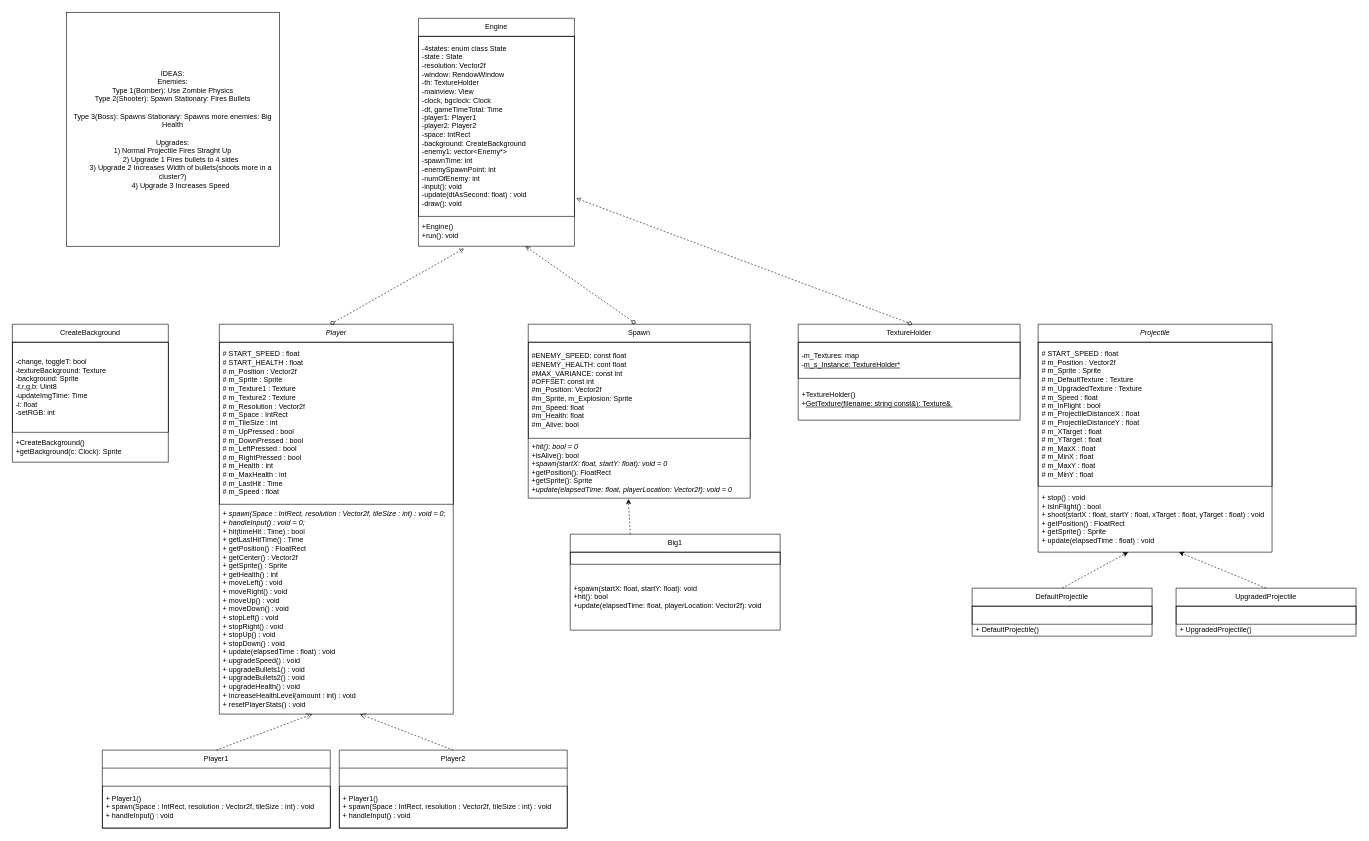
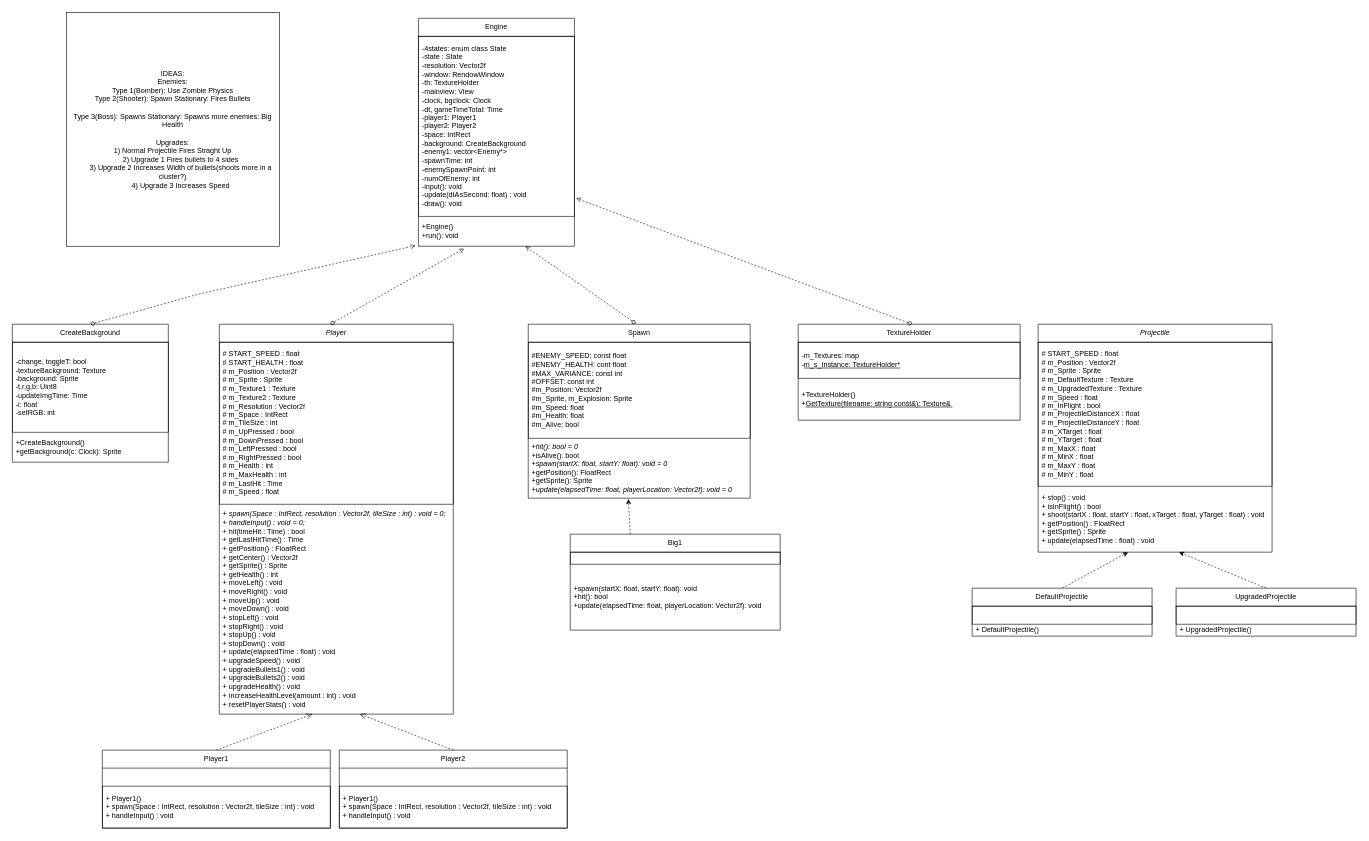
none -> (254, 282)
